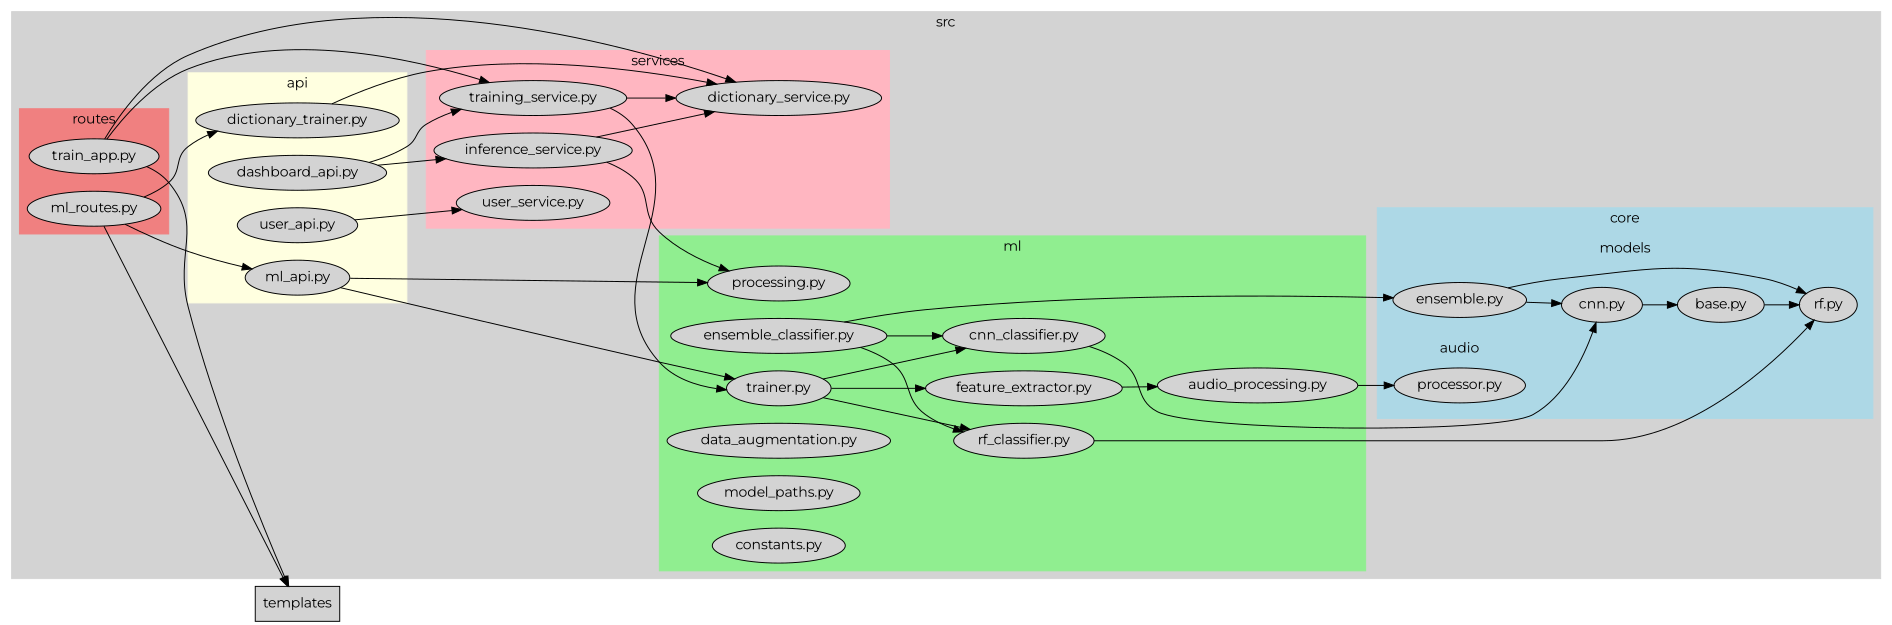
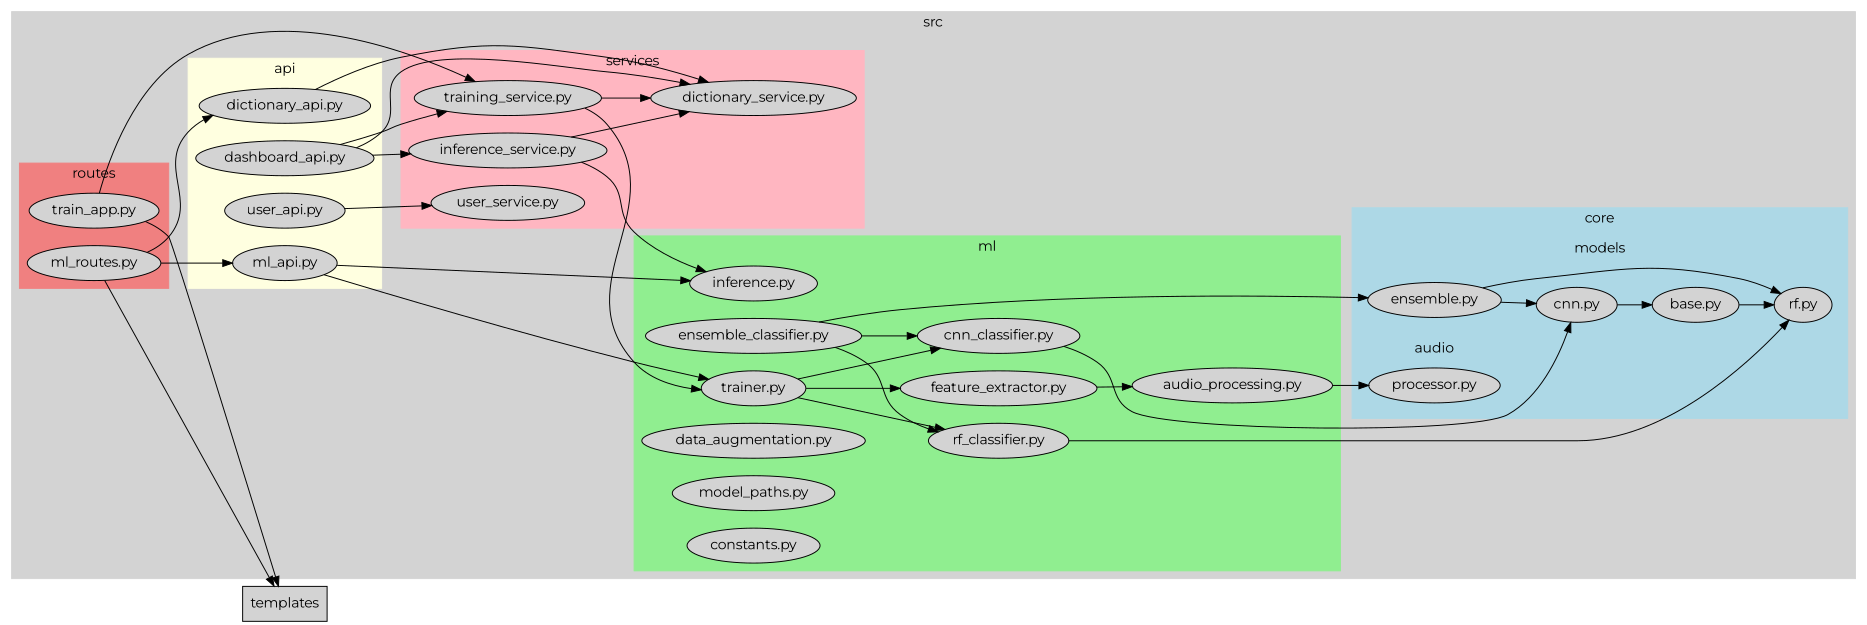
(398, 18) -> (492, 60)
(297, 120) -> (285, 106)
(779, 283) -> (754, 283)
